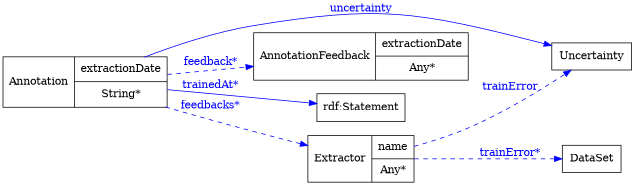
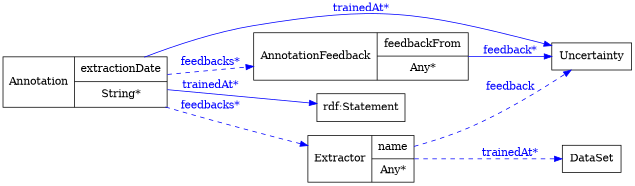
(361, 9) -> (361, 9)
(422, 44) -> (423, 44)
none -> (506, 56)
(210, 62) -> (210, 62)
(510, 87) -> (510, 87)
(510, 153) -> (510, 153)
